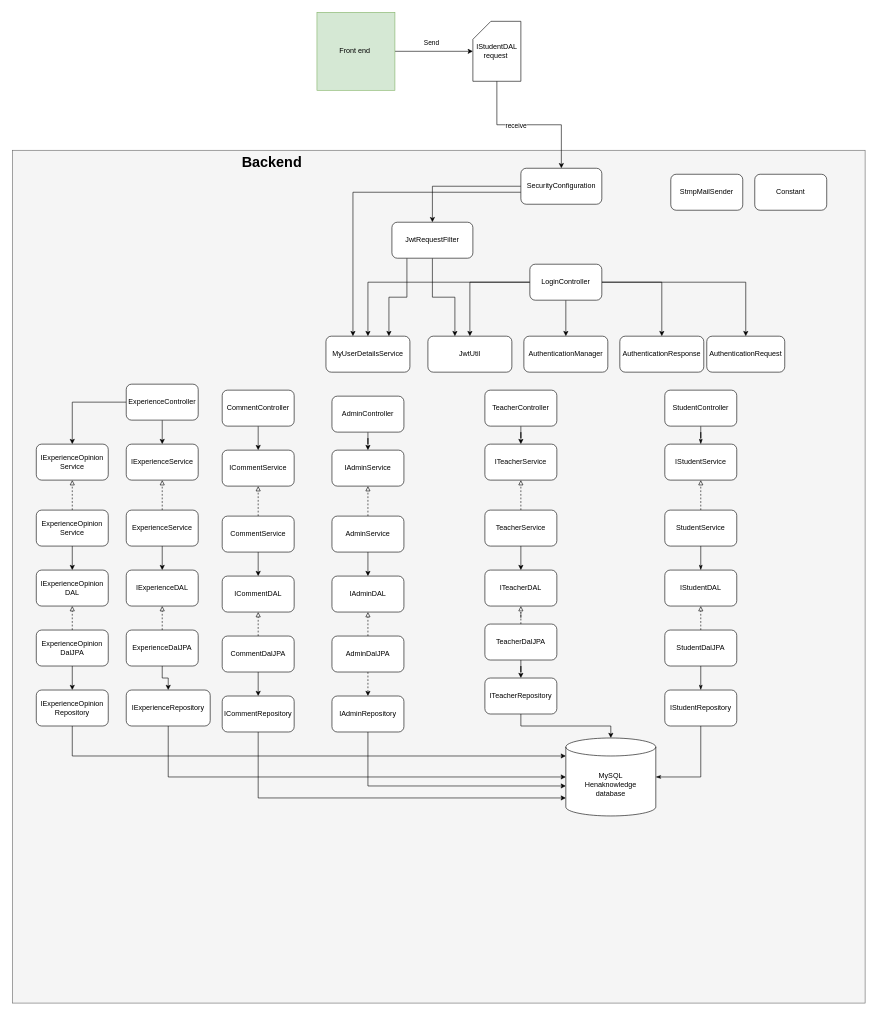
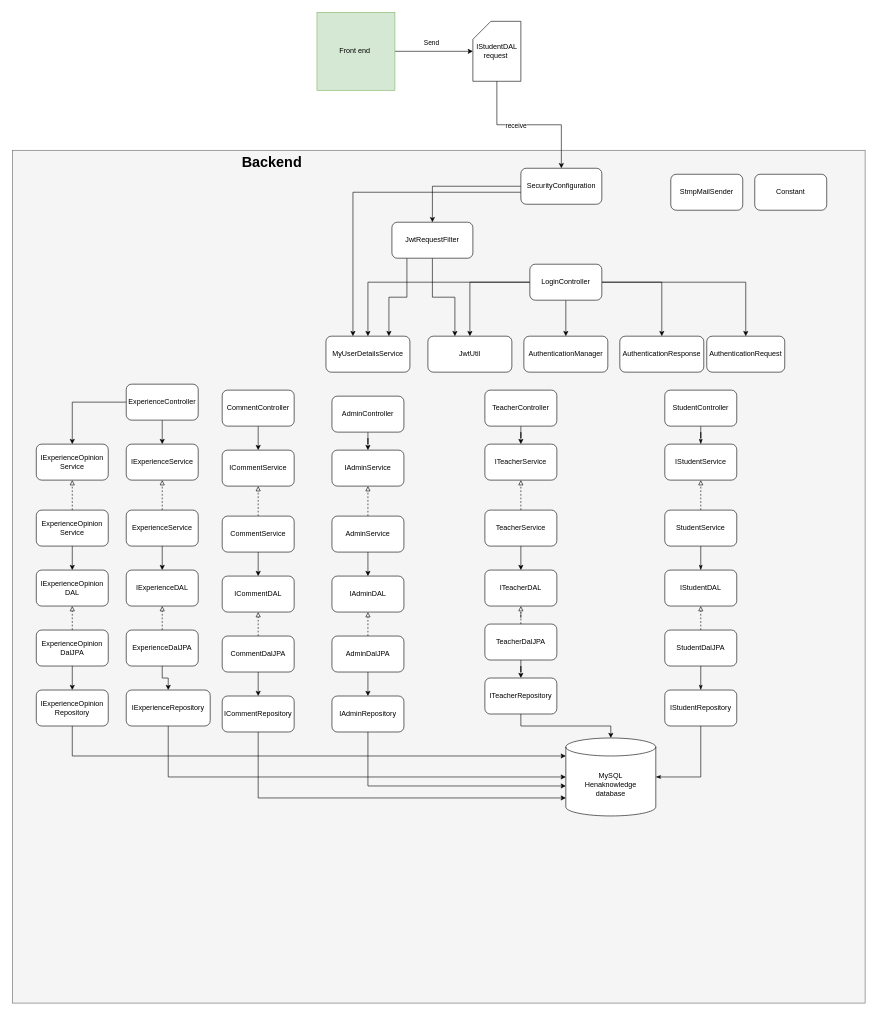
(368, 681) -> (368, 681)
